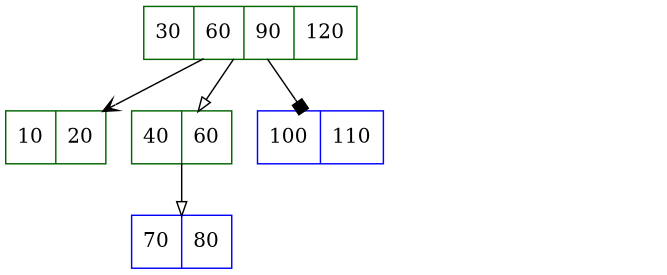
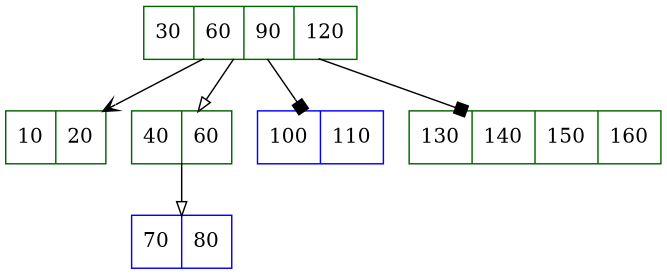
none -> (535, 137)
